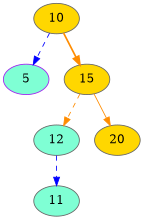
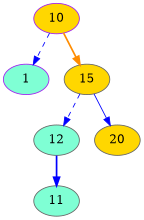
(57, 19) -> (57, 19)
(26, 79) -> (26, 79)
(74, 106) -> (74, 106)
(100, 106) -> (100, 106)
(57, 166) -> (57, 166)
